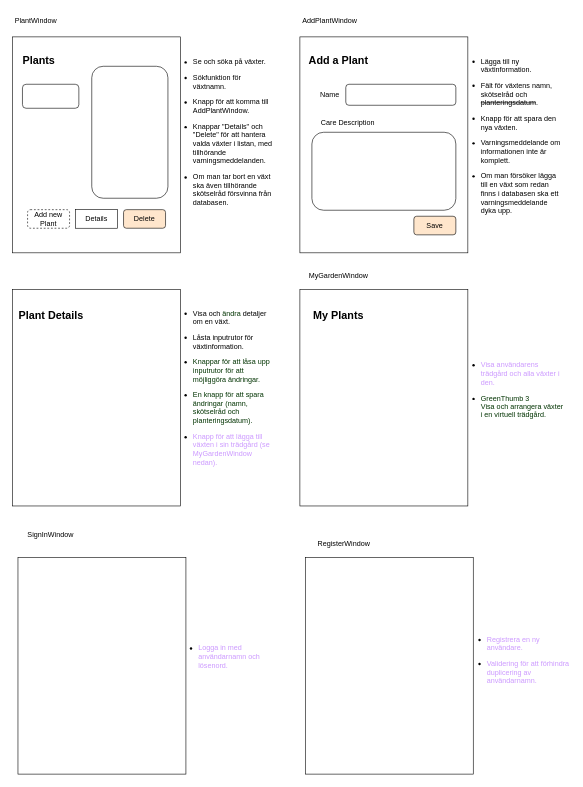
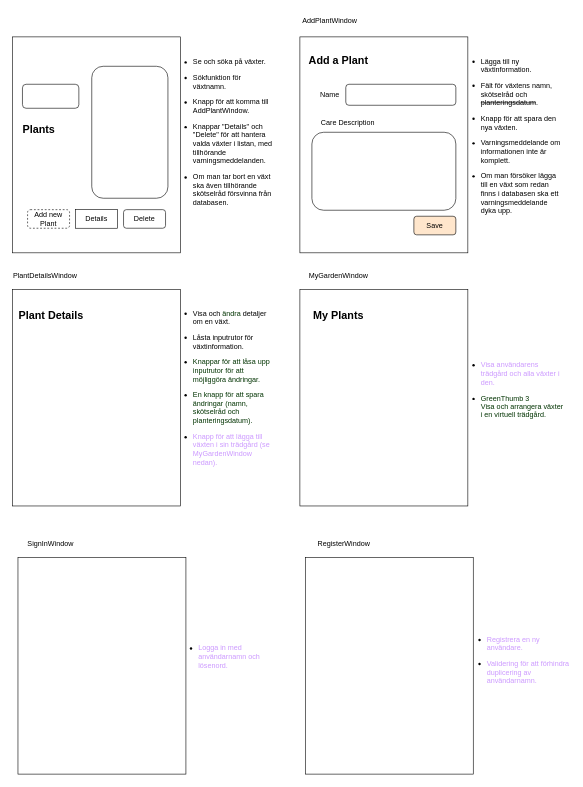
(36, 21) -> none
(39, 60) -> (39, 129)
(144, 219) -> (144, 219)
none -> (45, 275)
(50, 535) -> (50, 544)
